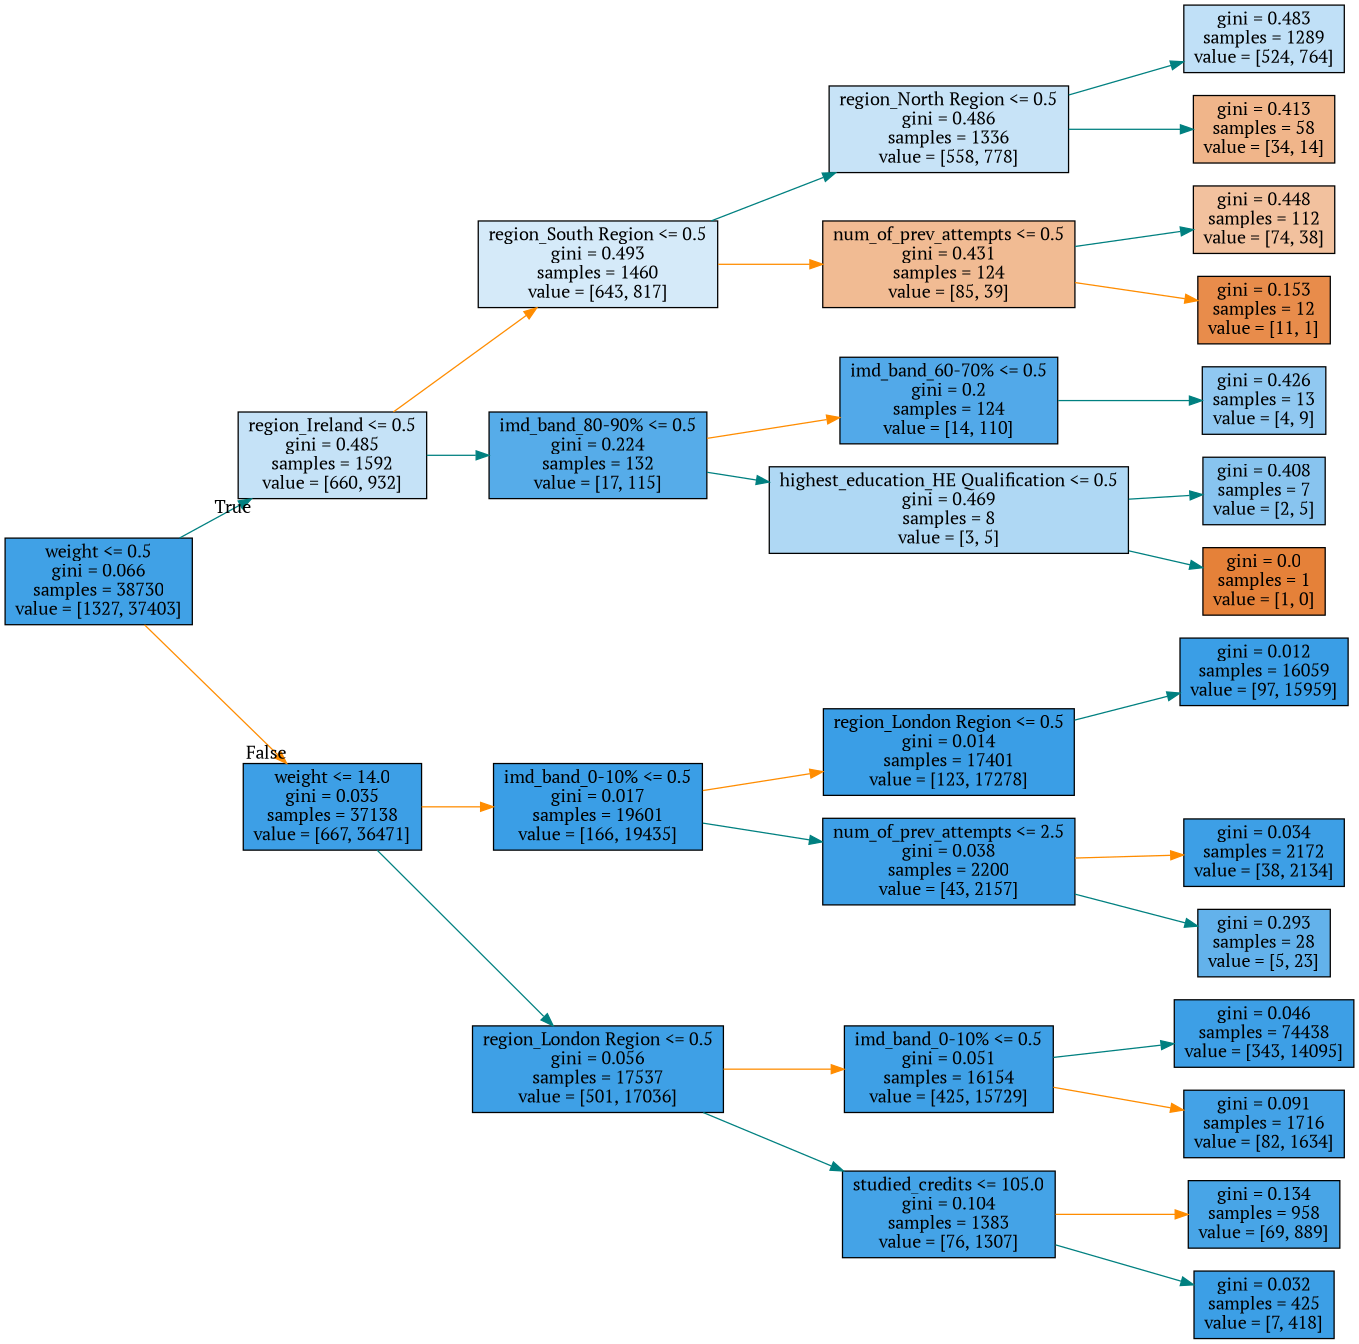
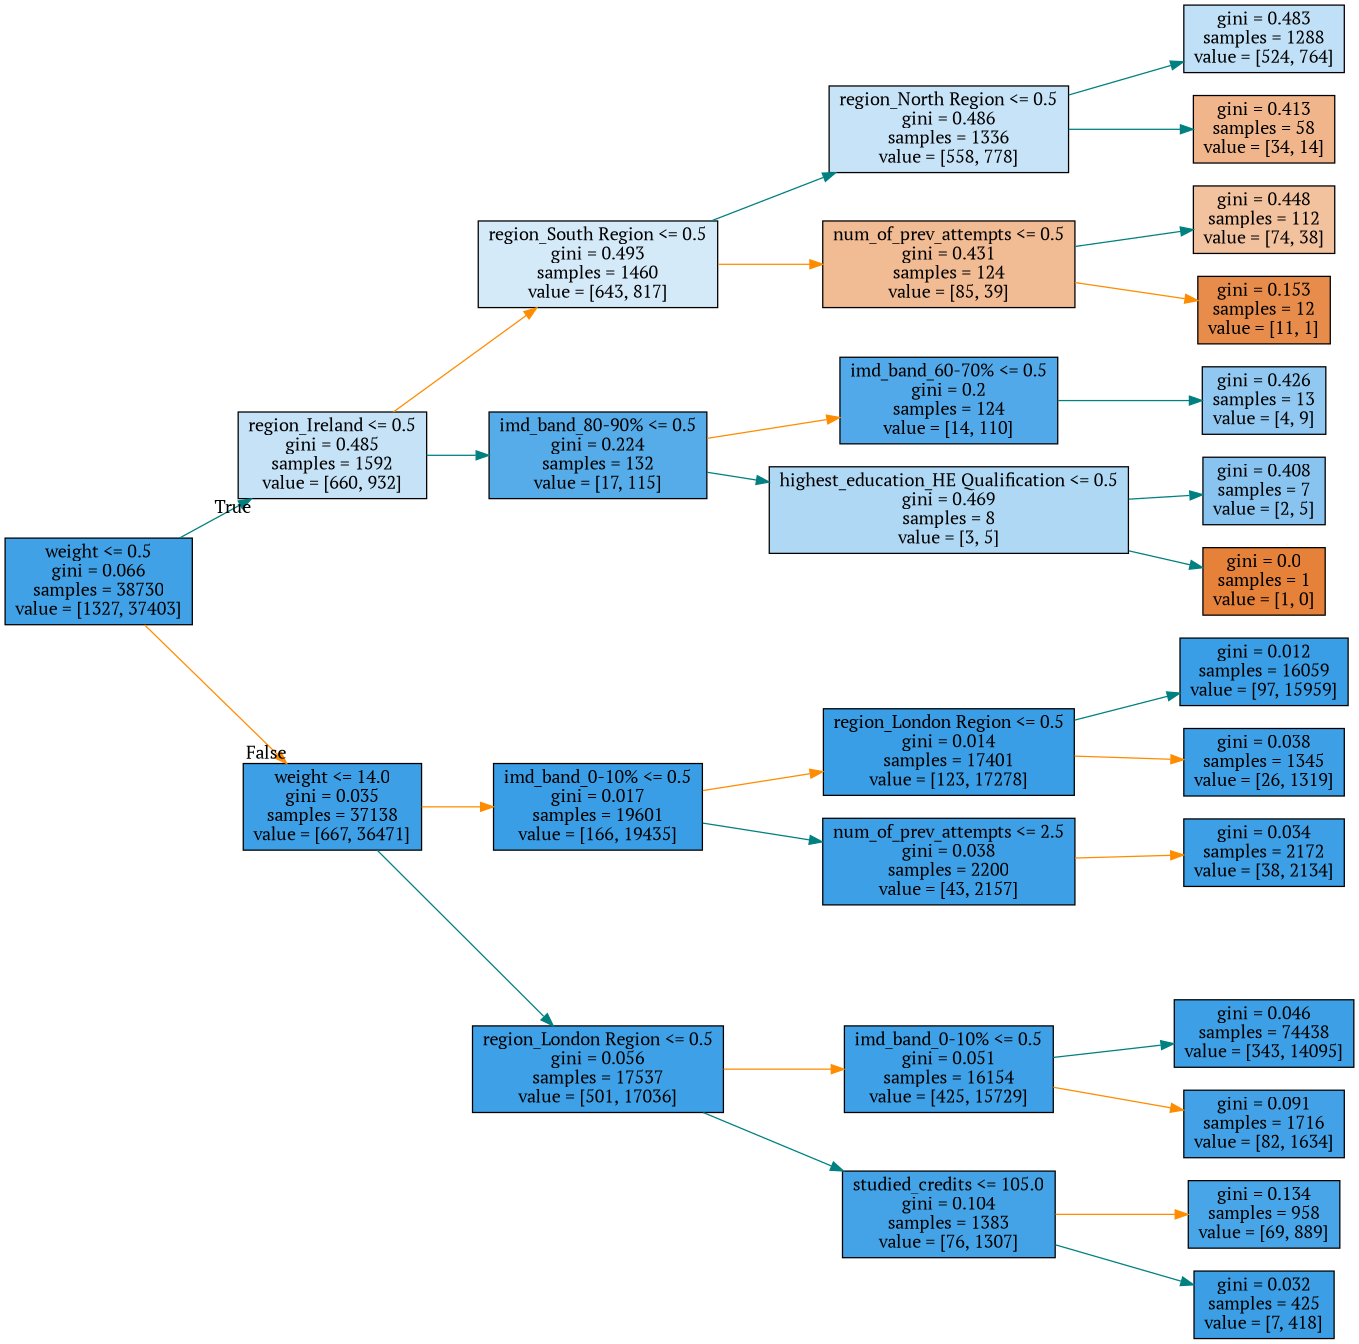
(1264, 39) -> (1264, 39)
none -> (1264, 762)
(1264, 943) -> none
